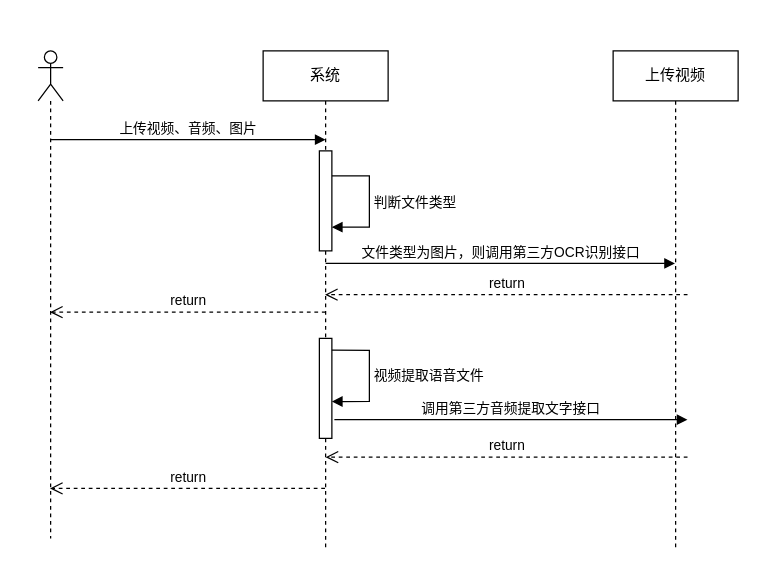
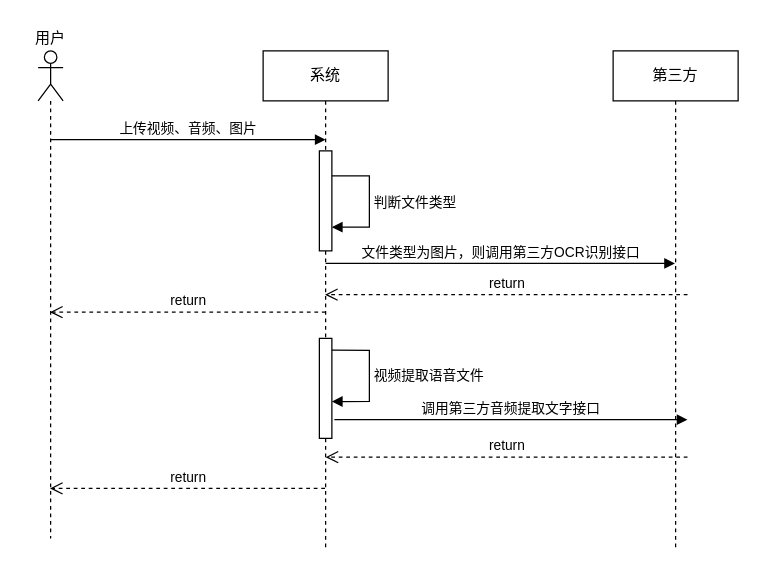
none -> (51, 38)
(676, 76) -> (676, 76)
